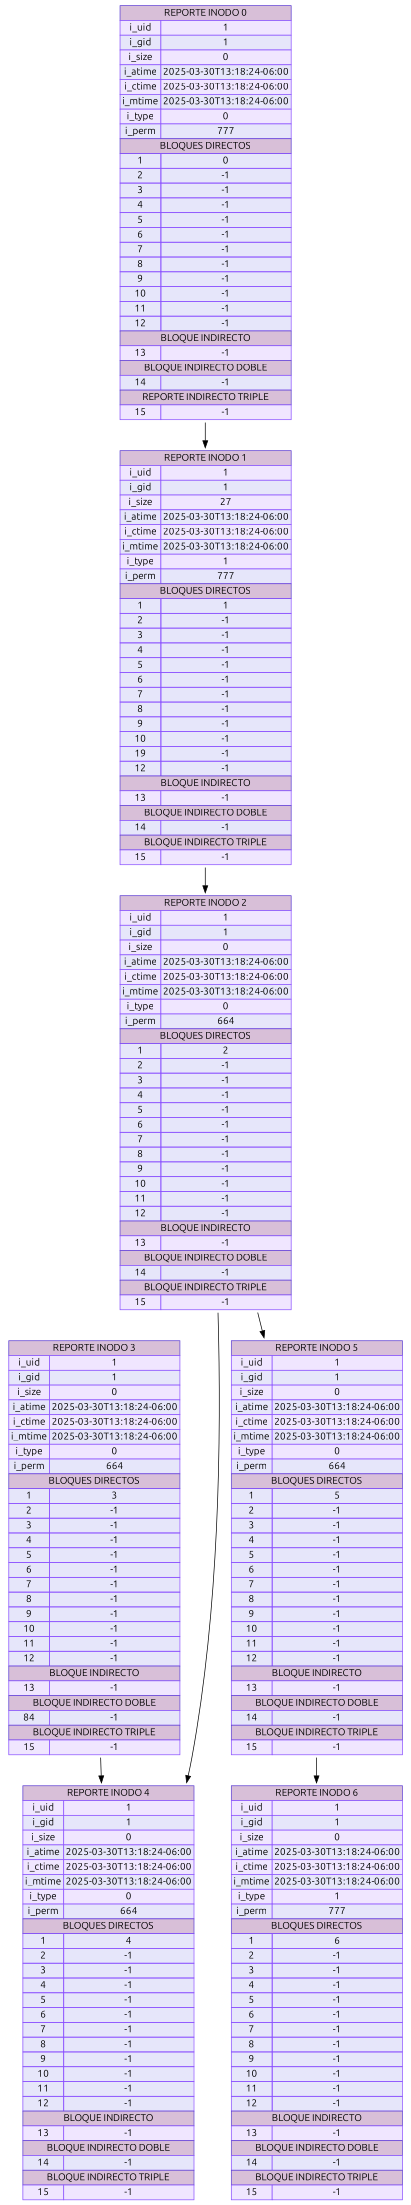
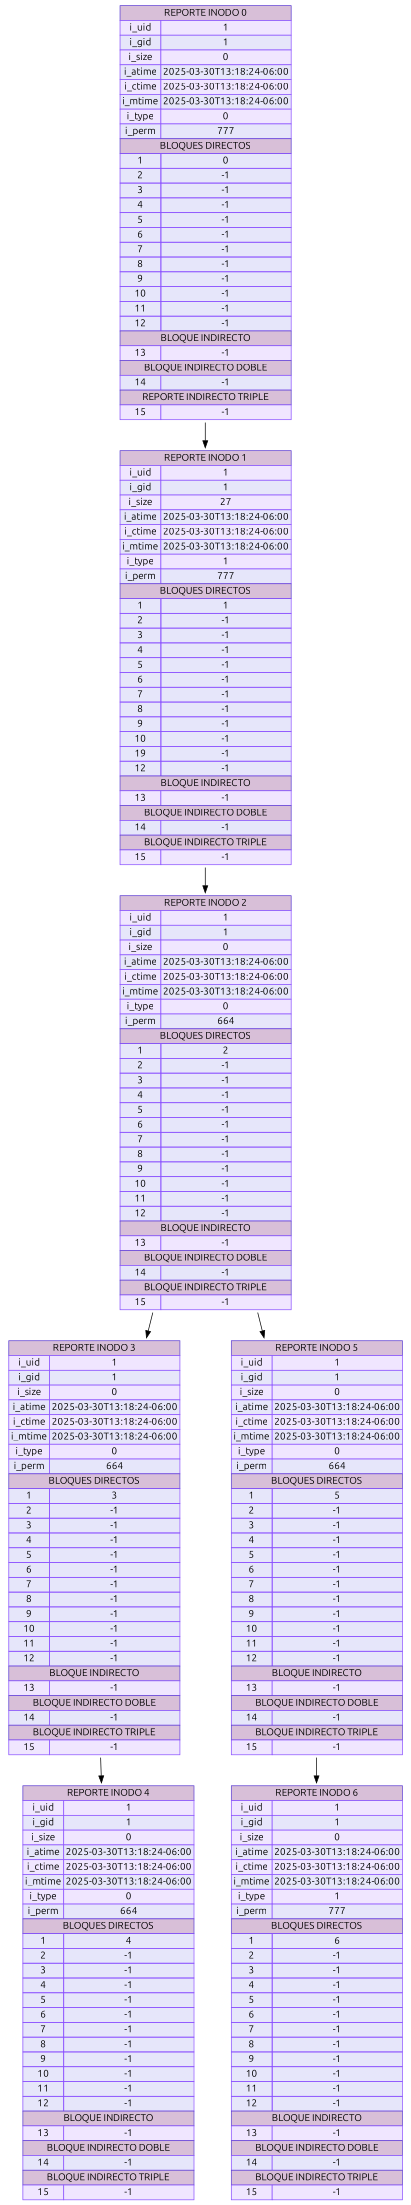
(215, 1545) -> (151, 1322)
(29, 1717) -> (29, 1717)
